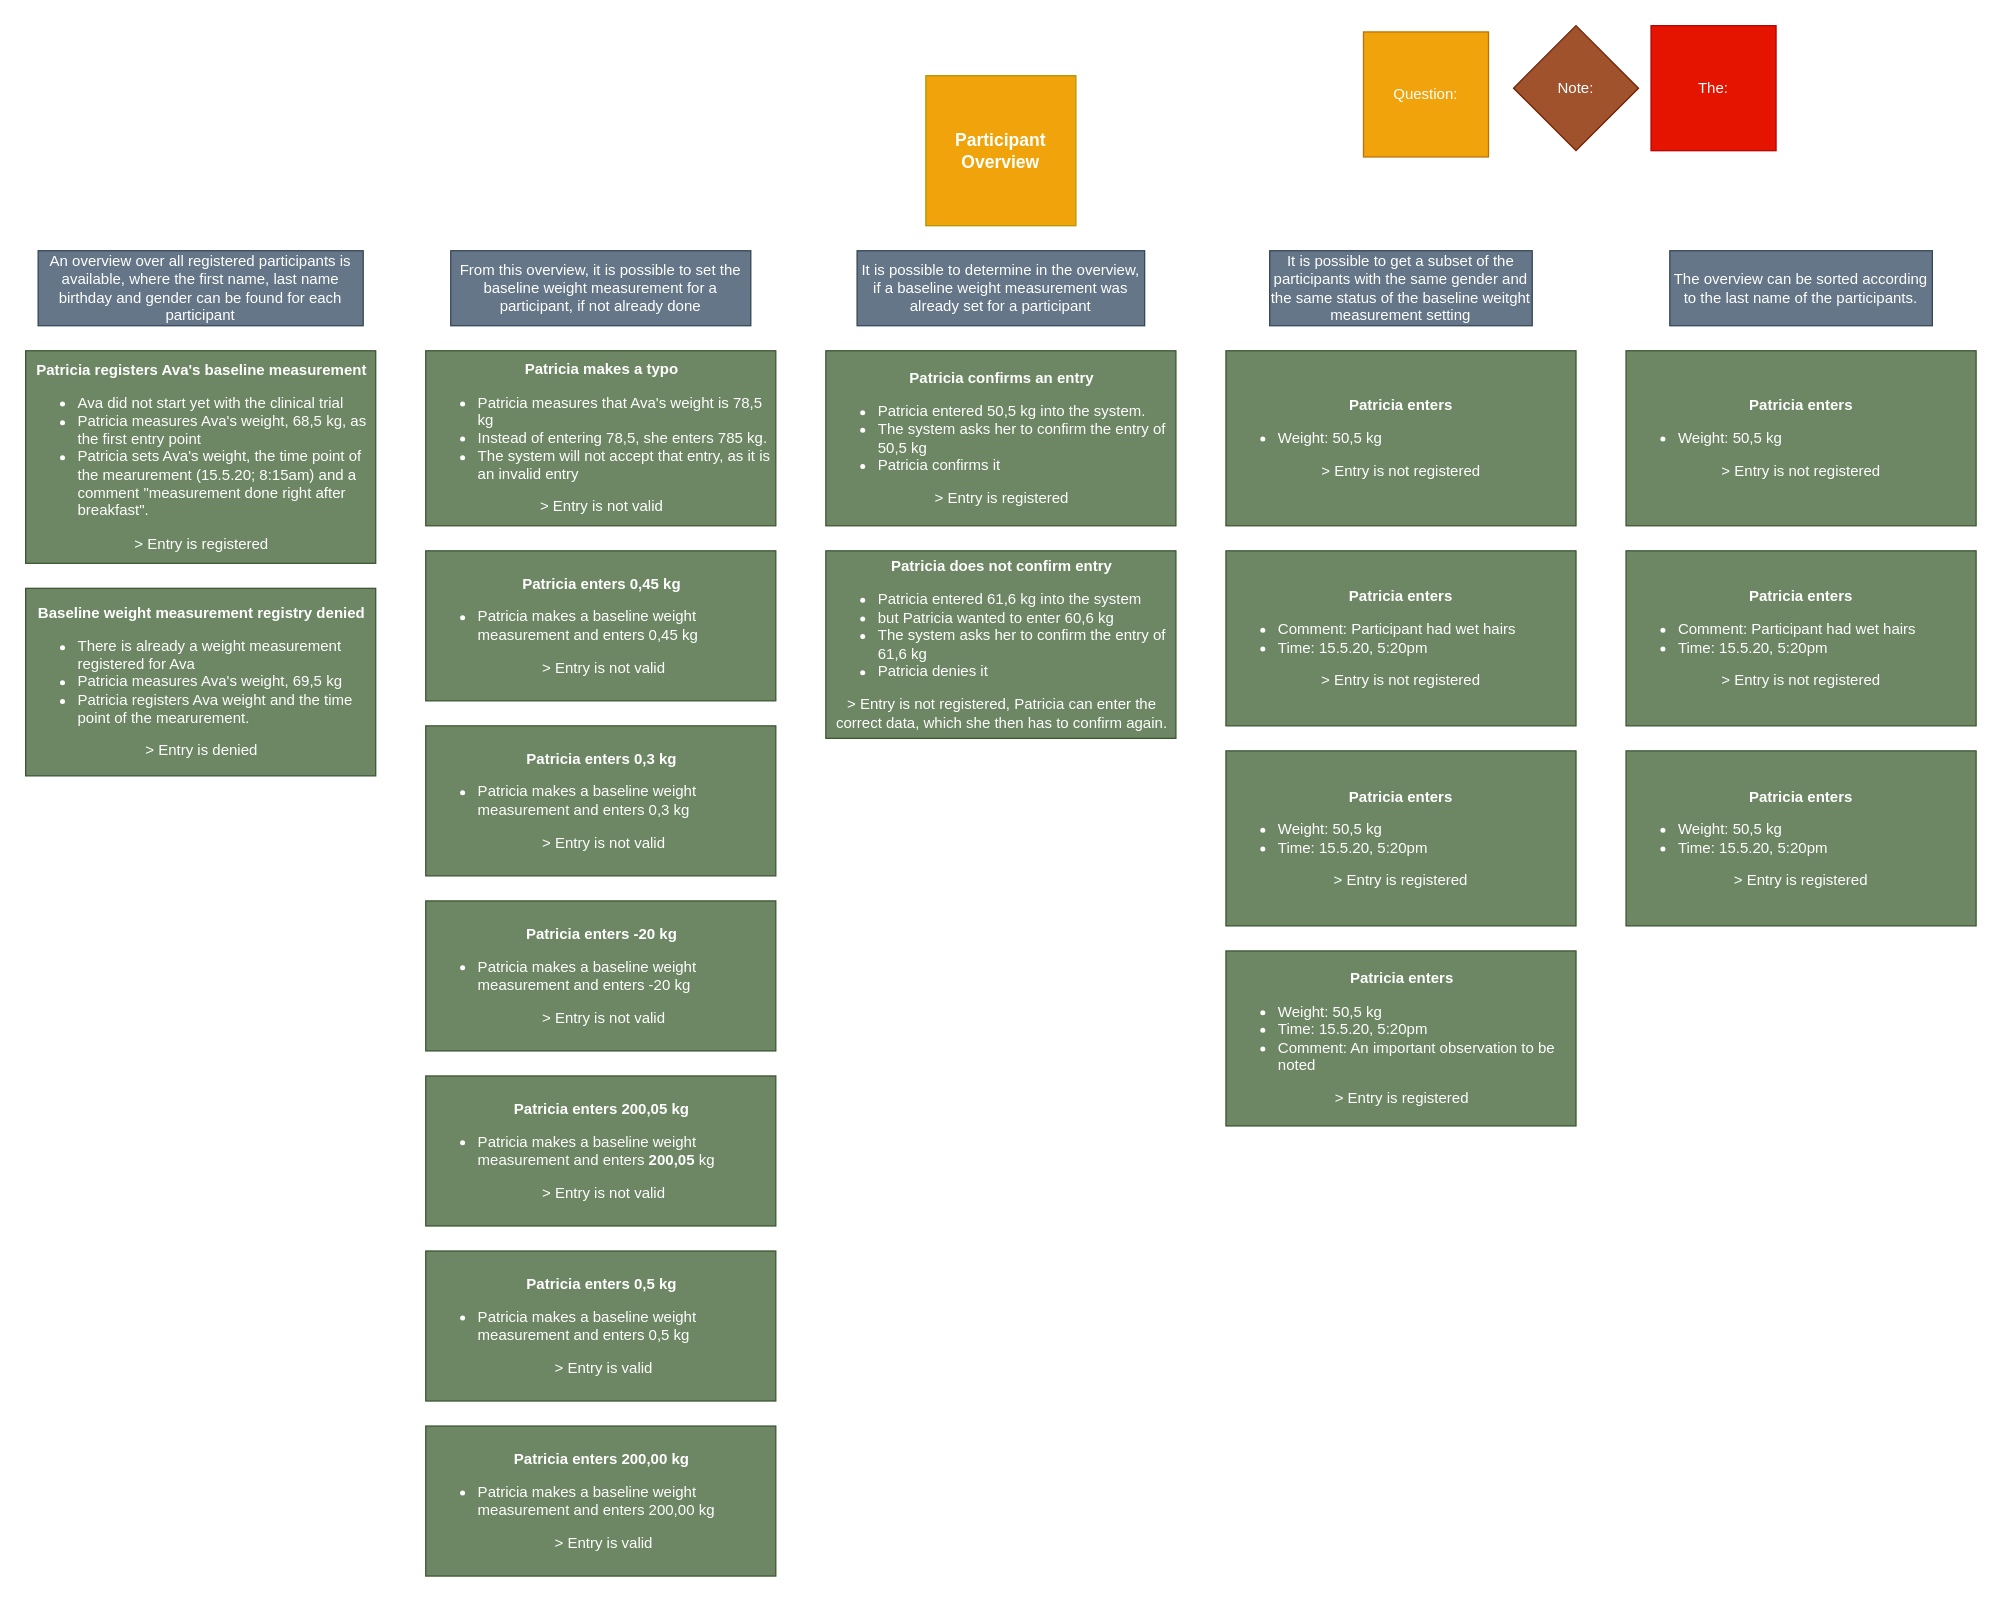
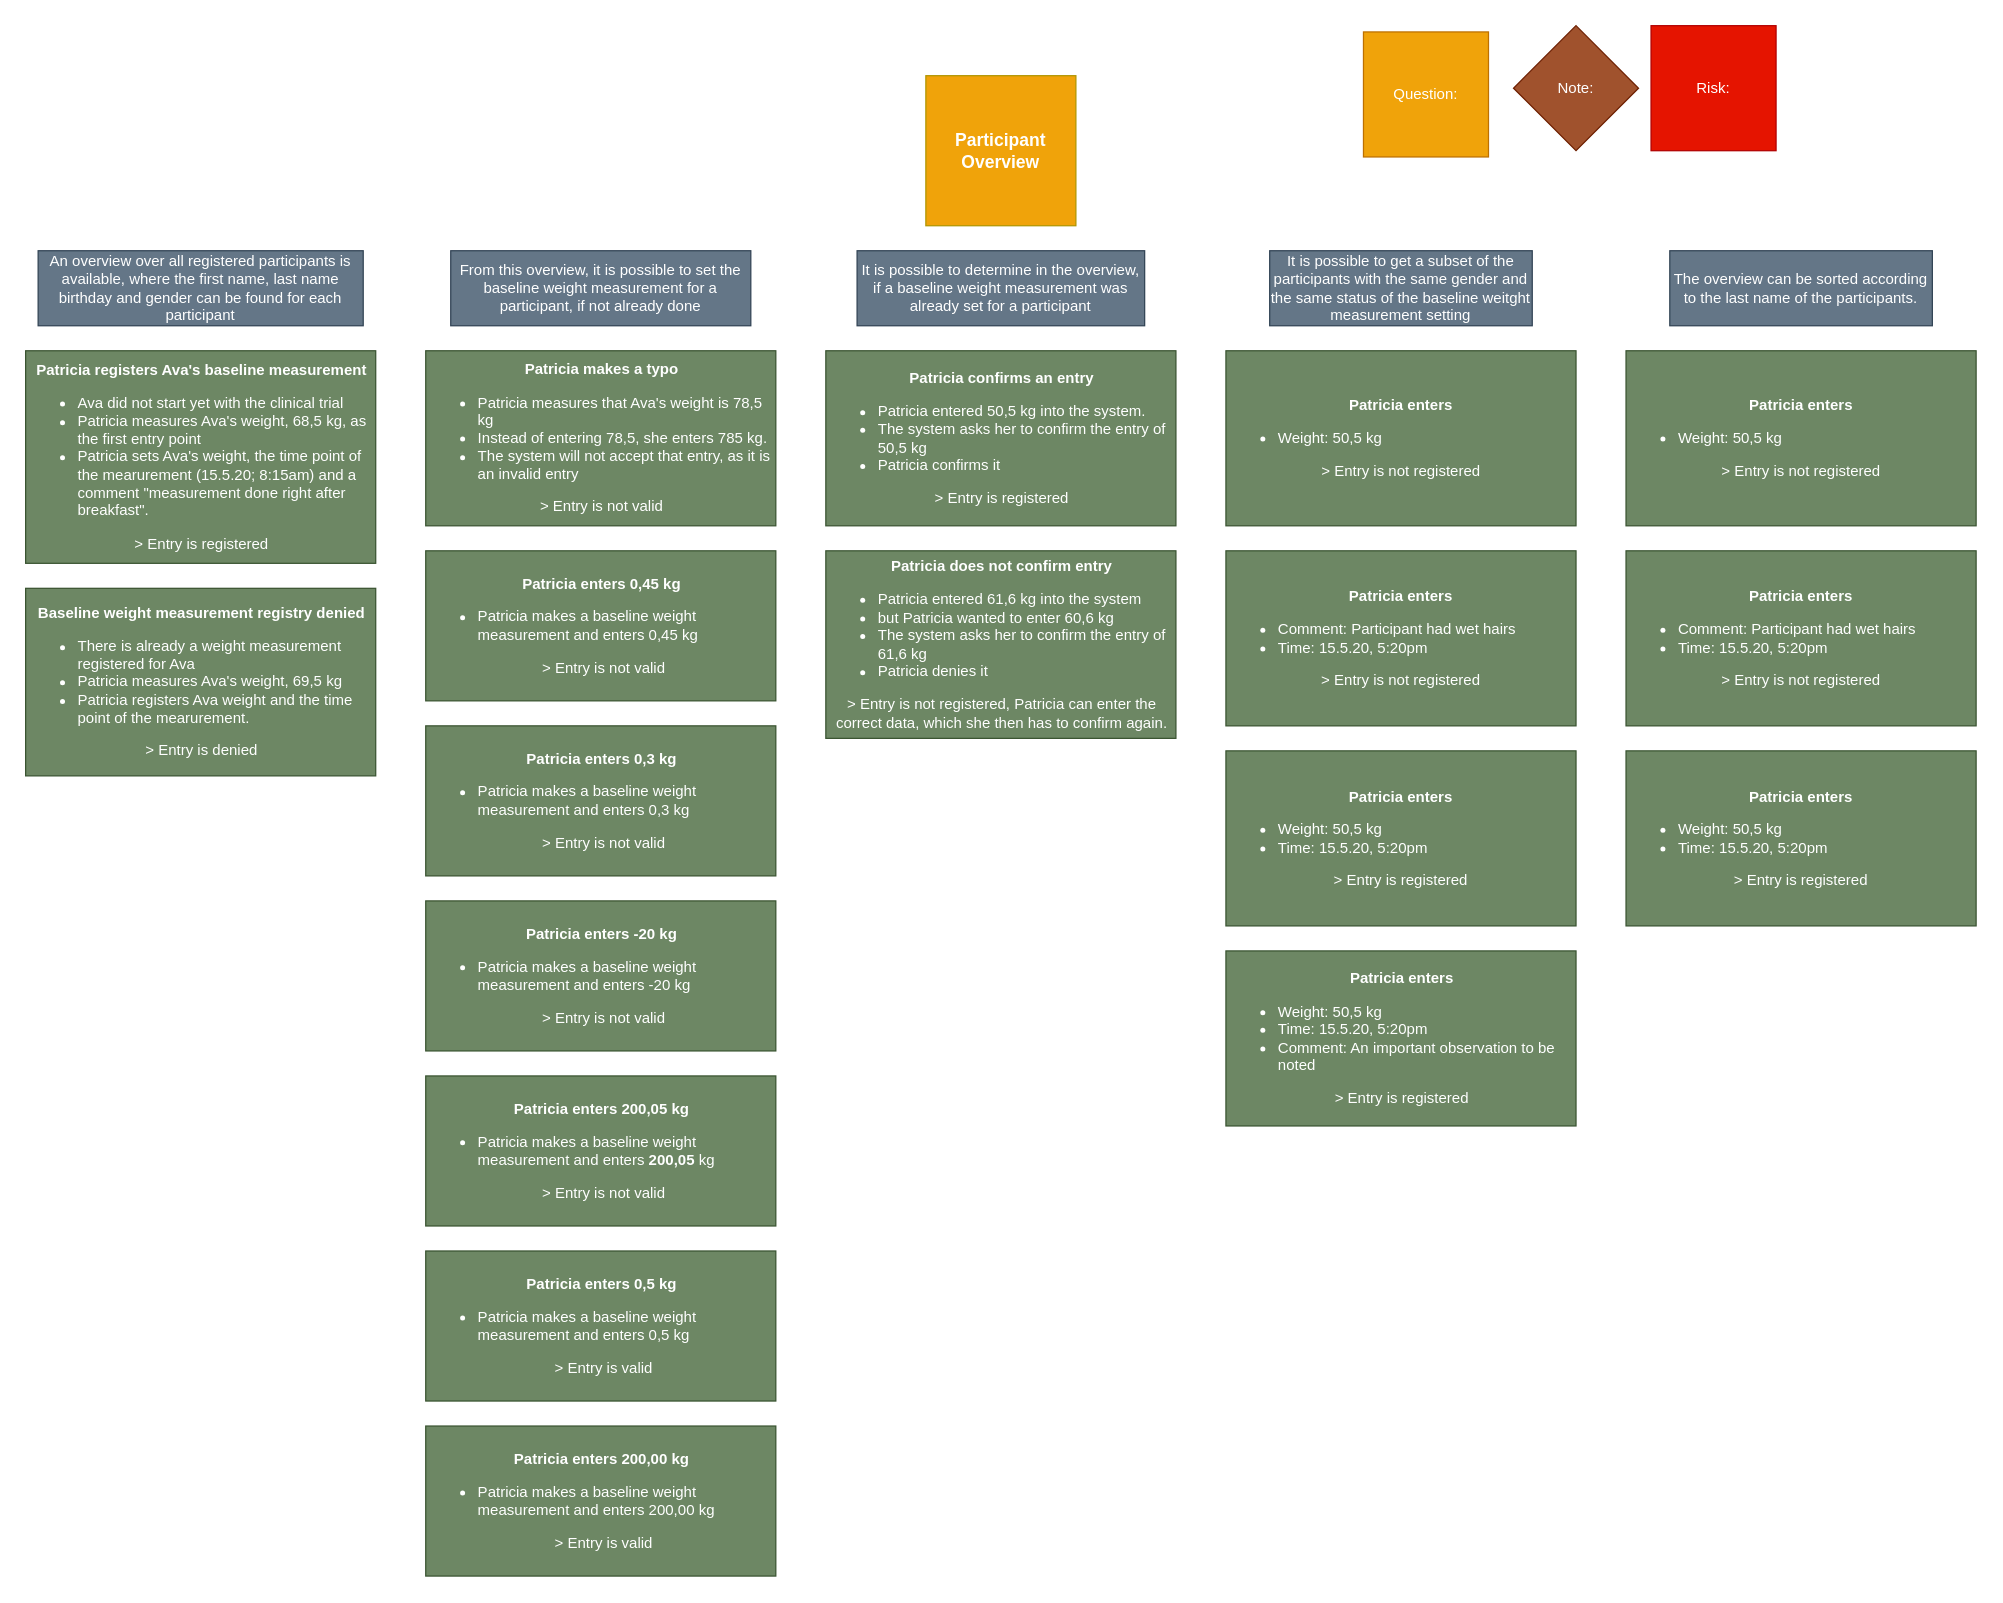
(1713, 88) -> (1713, 88)
